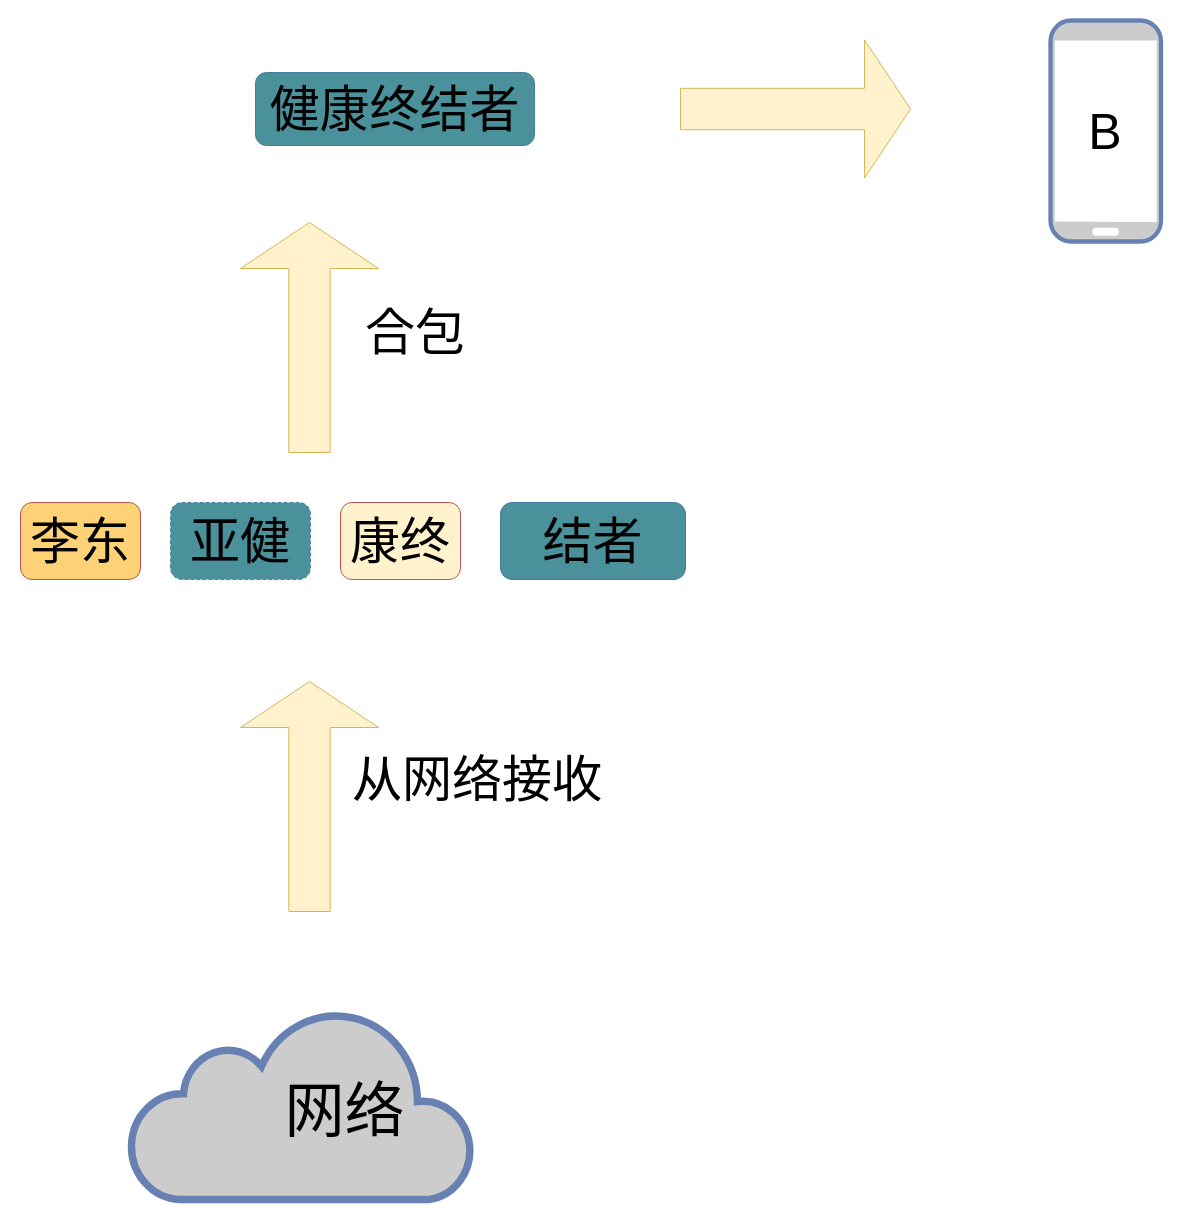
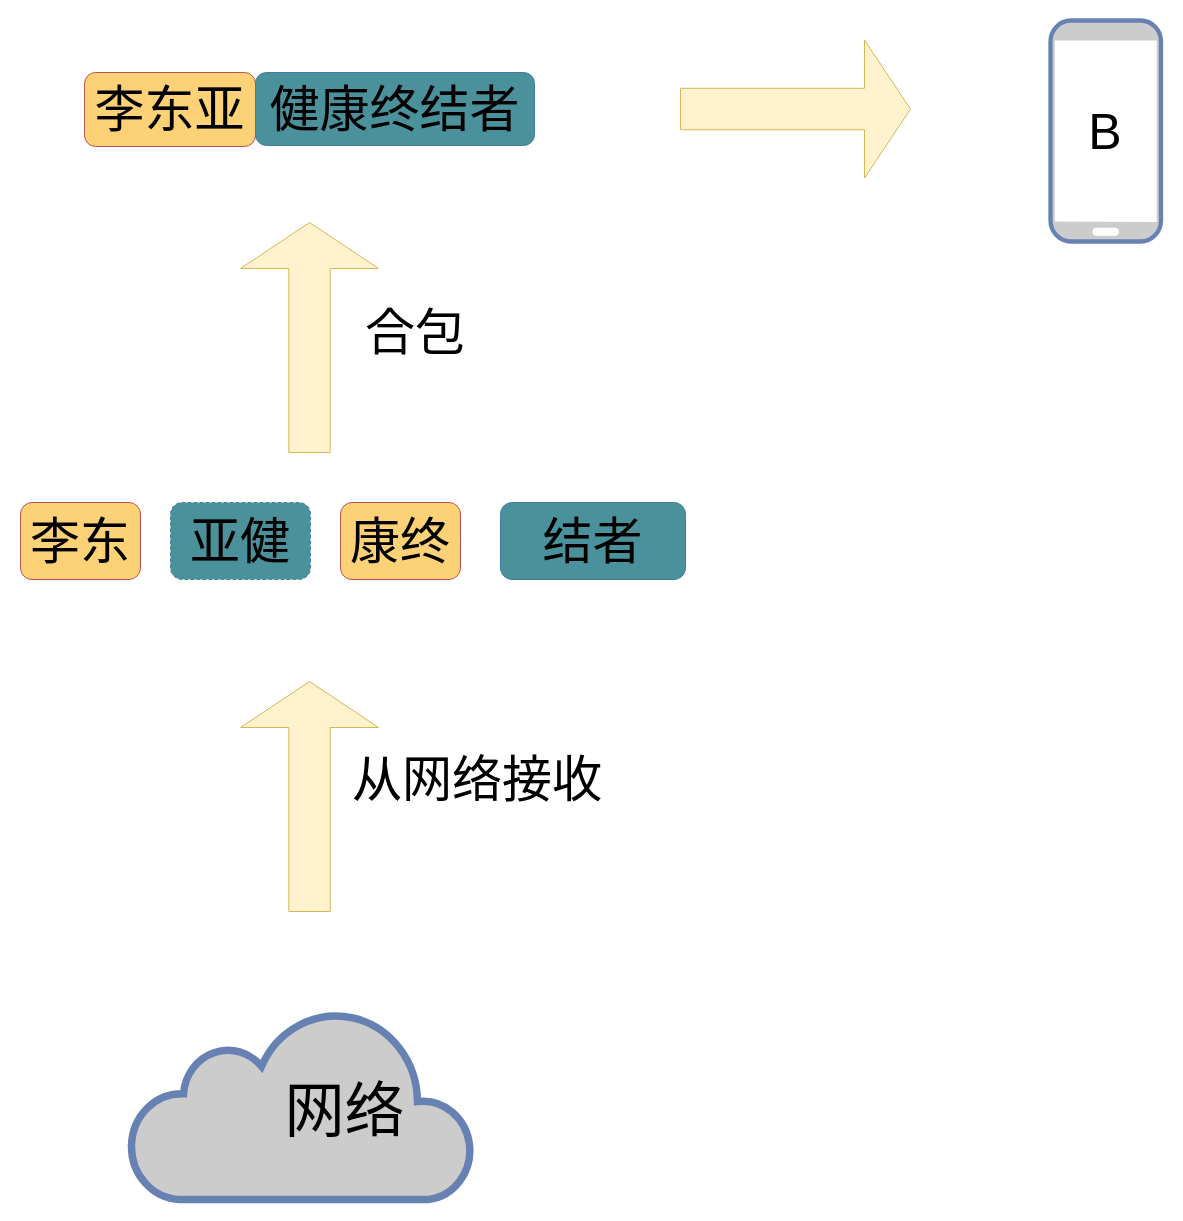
none -> (170, 110)
(401, 541) -> (401, 541)
